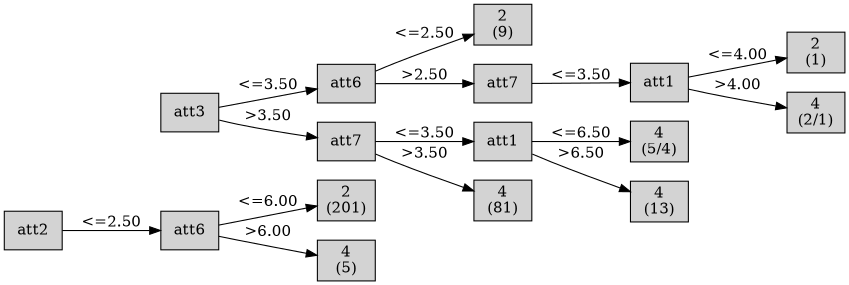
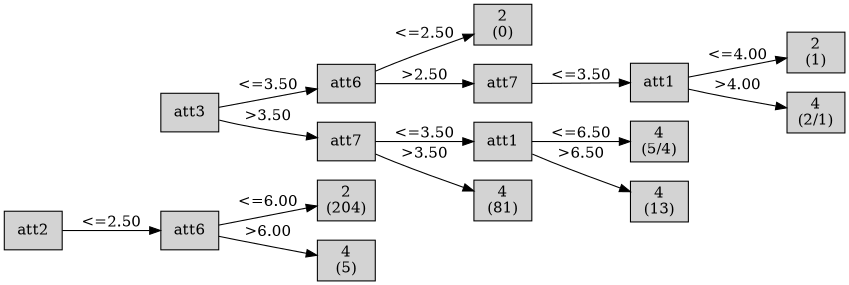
(503, 25) -> (503, 25)
(346, 201) -> (346, 201)
